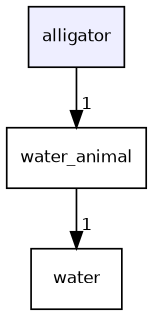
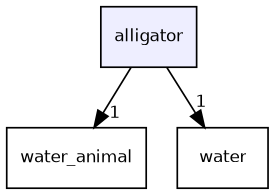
(76, 210) -> (181, 90)
